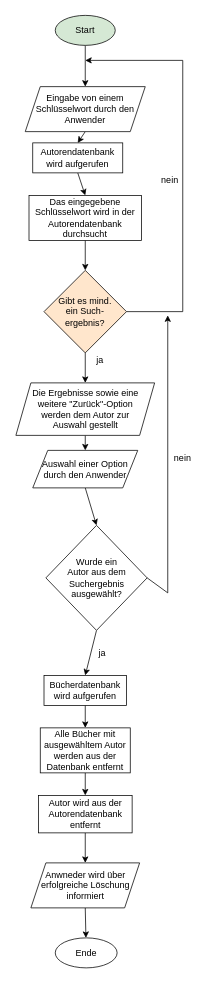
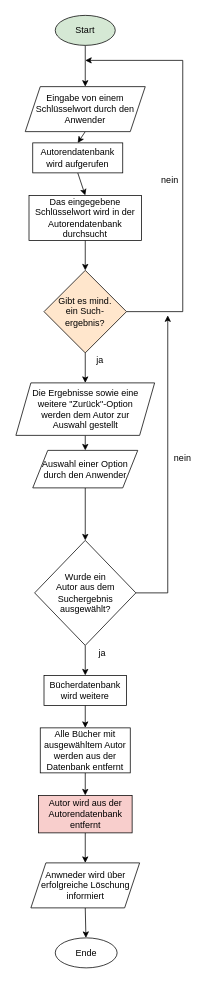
(96, 578) -> (85, 593)
(85, 690) -> (85, 690)
(85, 814) -> (85, 814)
